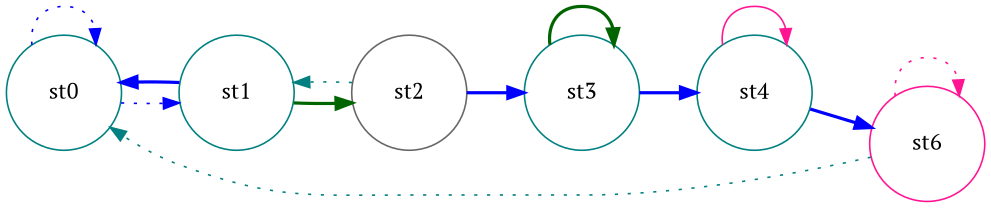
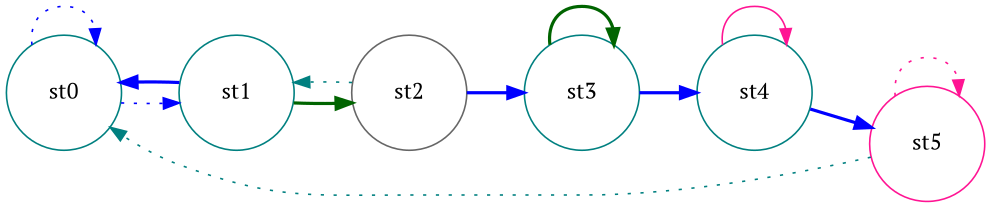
(927, 144) -> (927, 144)
